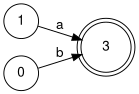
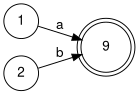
(106, 47) -> (106, 47)
(21, 73) -> (21, 73)
